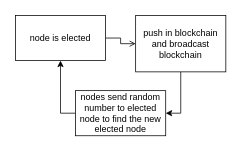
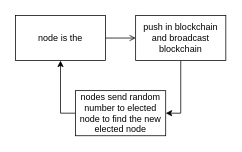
(60, 38) -> (60, 38)
(180, 44) -> (180, 38)
